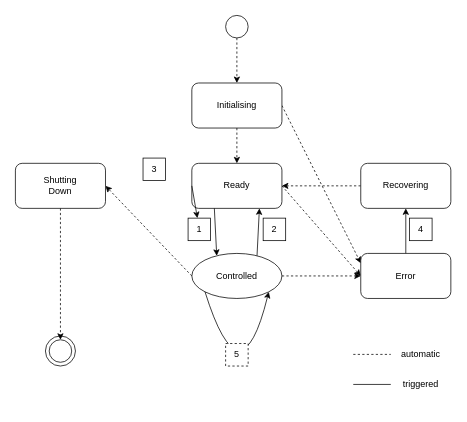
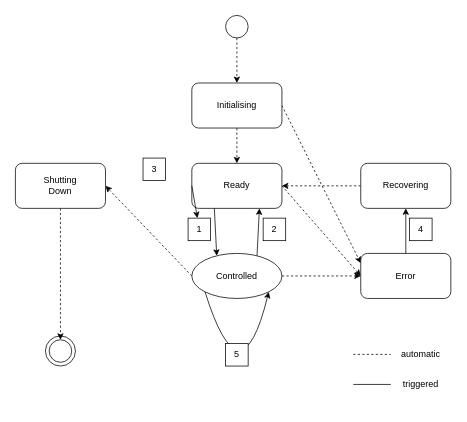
(237, 354) -> (237, 354)
